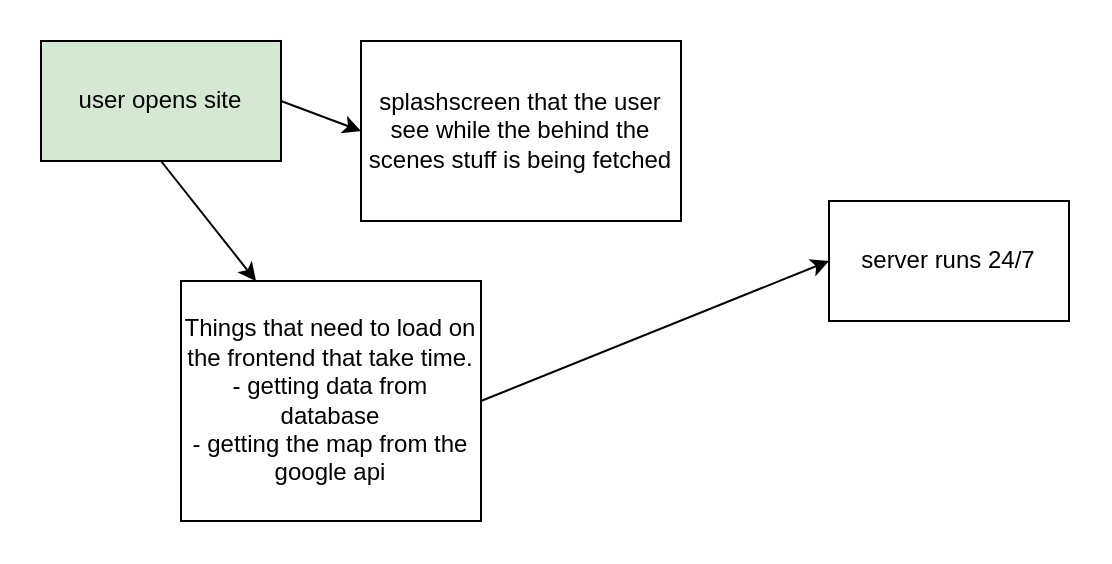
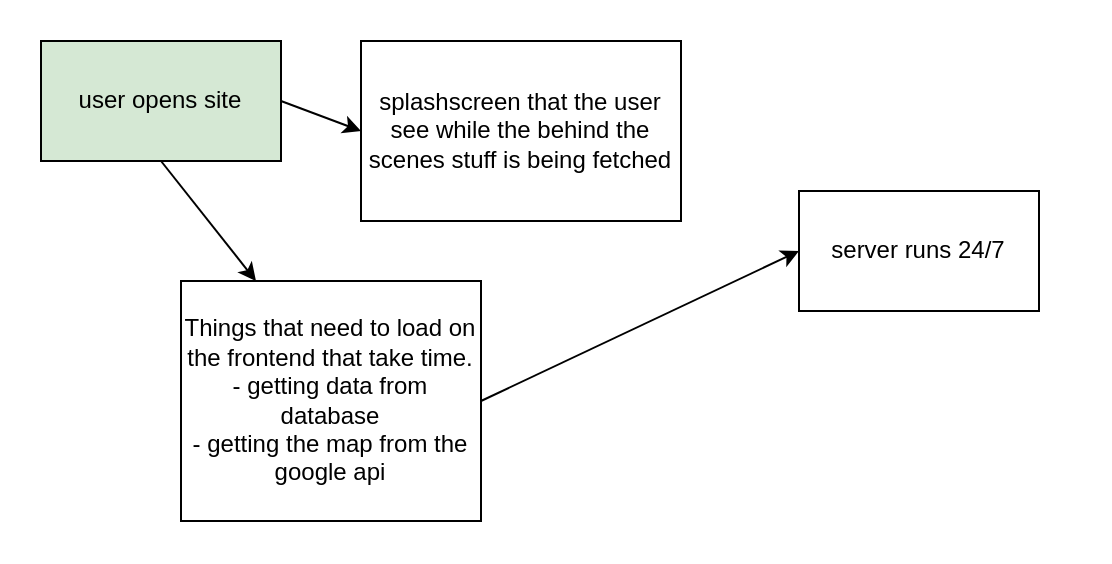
(949, 261) -> (919, 251)
